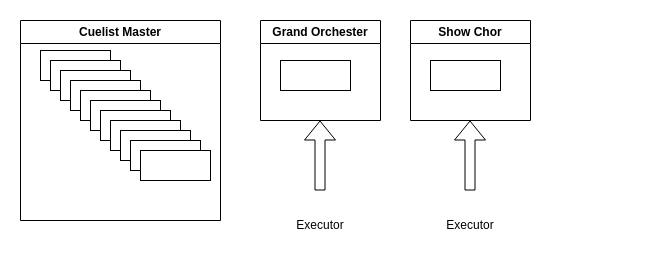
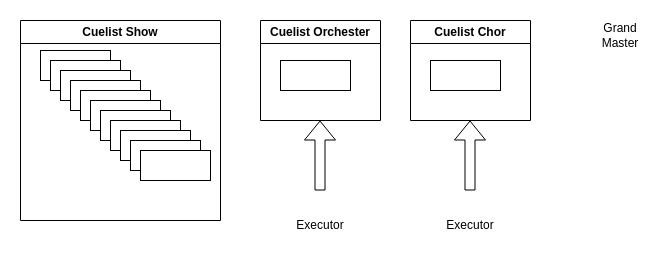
(121, 33) -> (121, 33)
(321, 33) -> (321, 33)
(471, 33) -> (471, 33)
none -> (621, 36)
